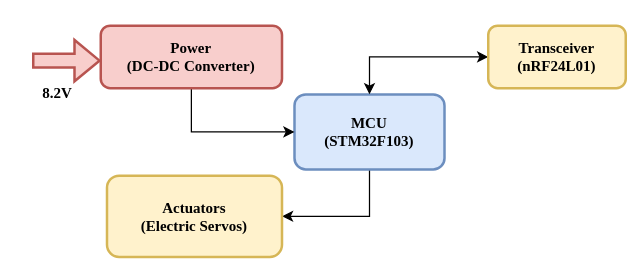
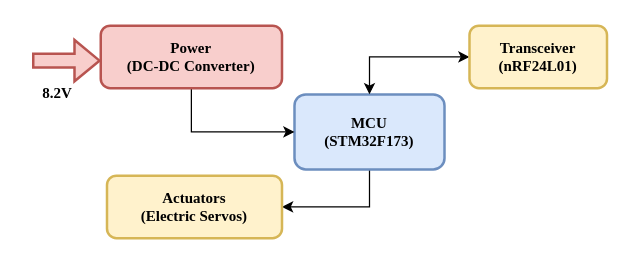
(557, 57) -> (538, 57)
(369, 132) -> (369, 132)
(194, 216) -> (194, 207)
